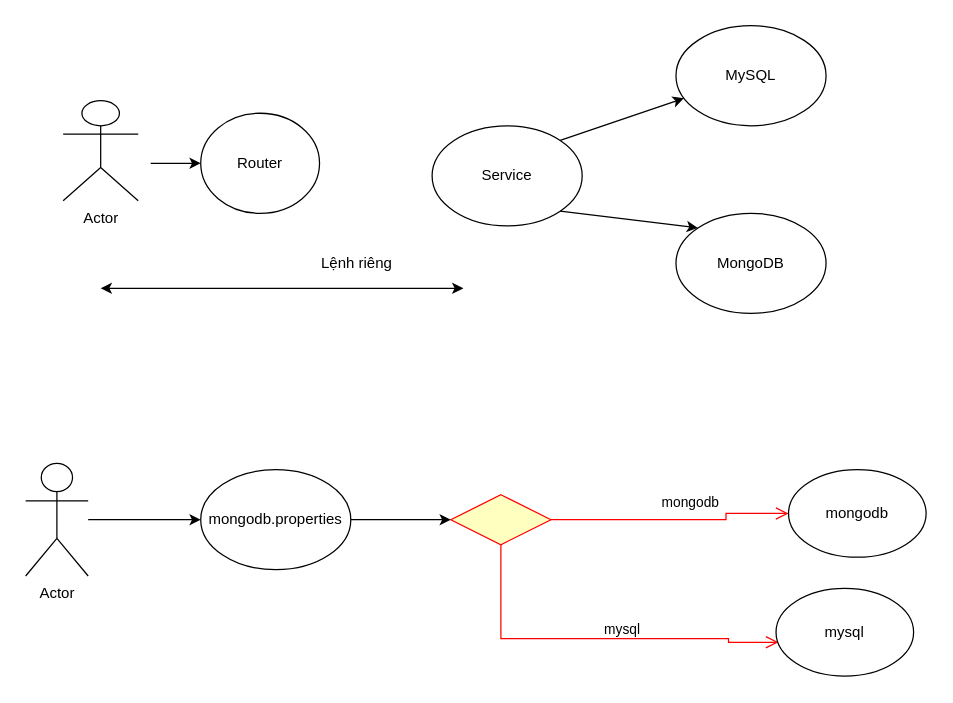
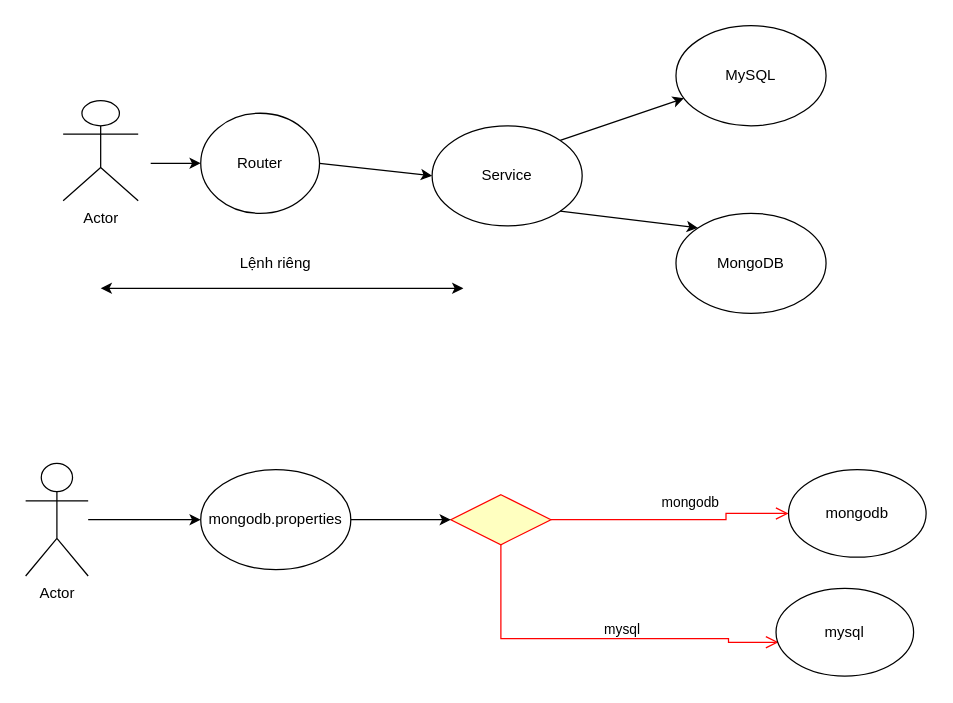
none -> (371, 169)
(357, 263) -> (276, 263)
